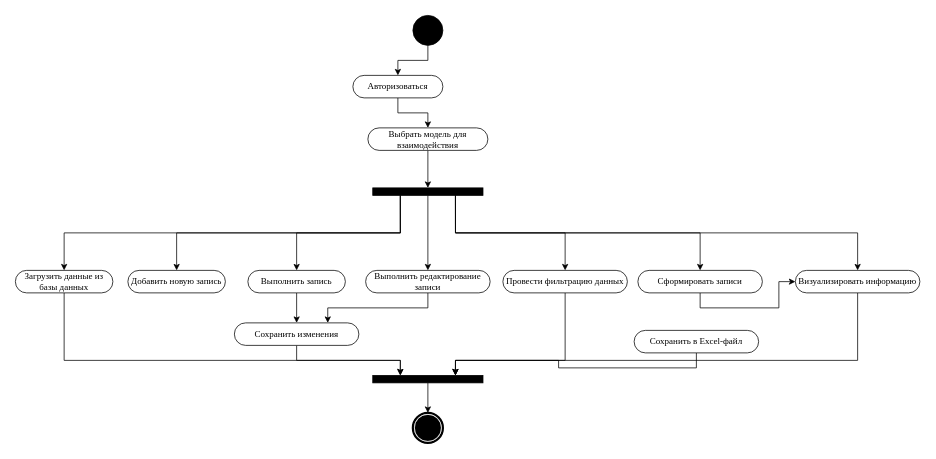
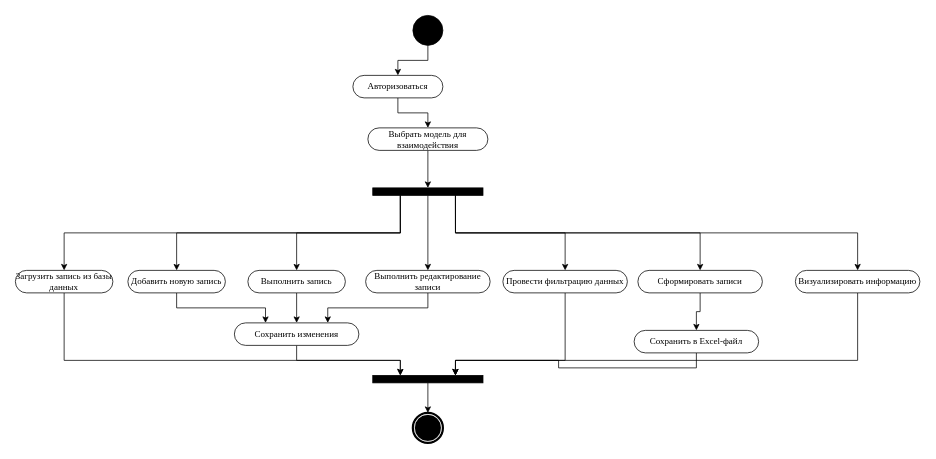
(64, 282) -> (64, 282)
(784, 282) -> (696, 316)
none -> (177, 301)
